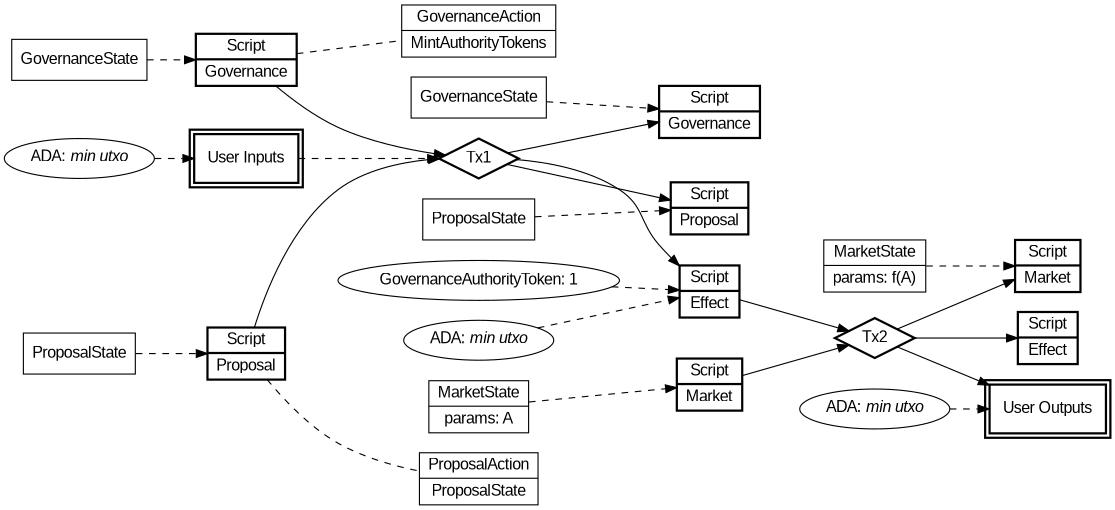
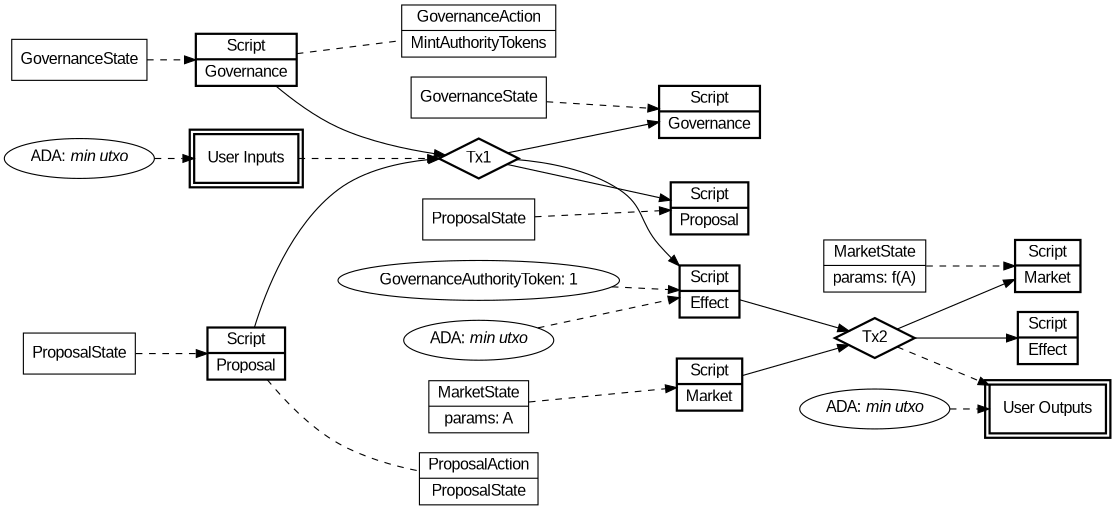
(938, 364) -> (938, 364)
